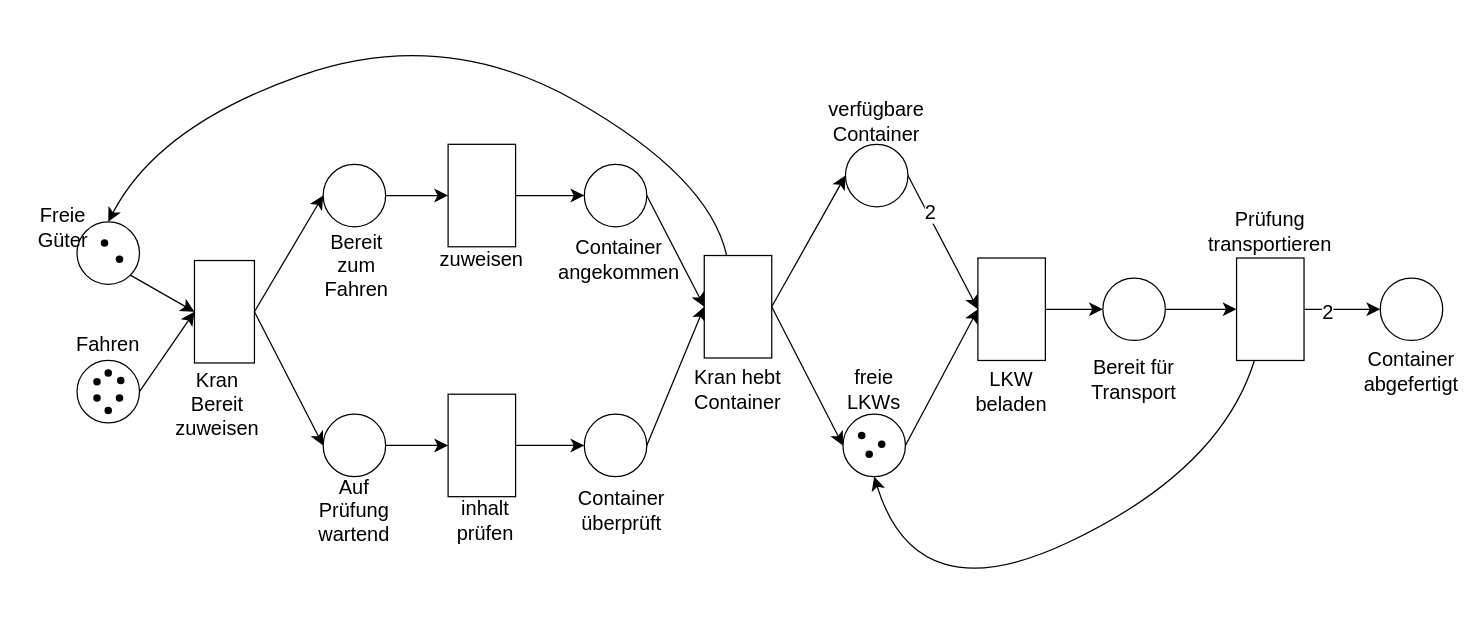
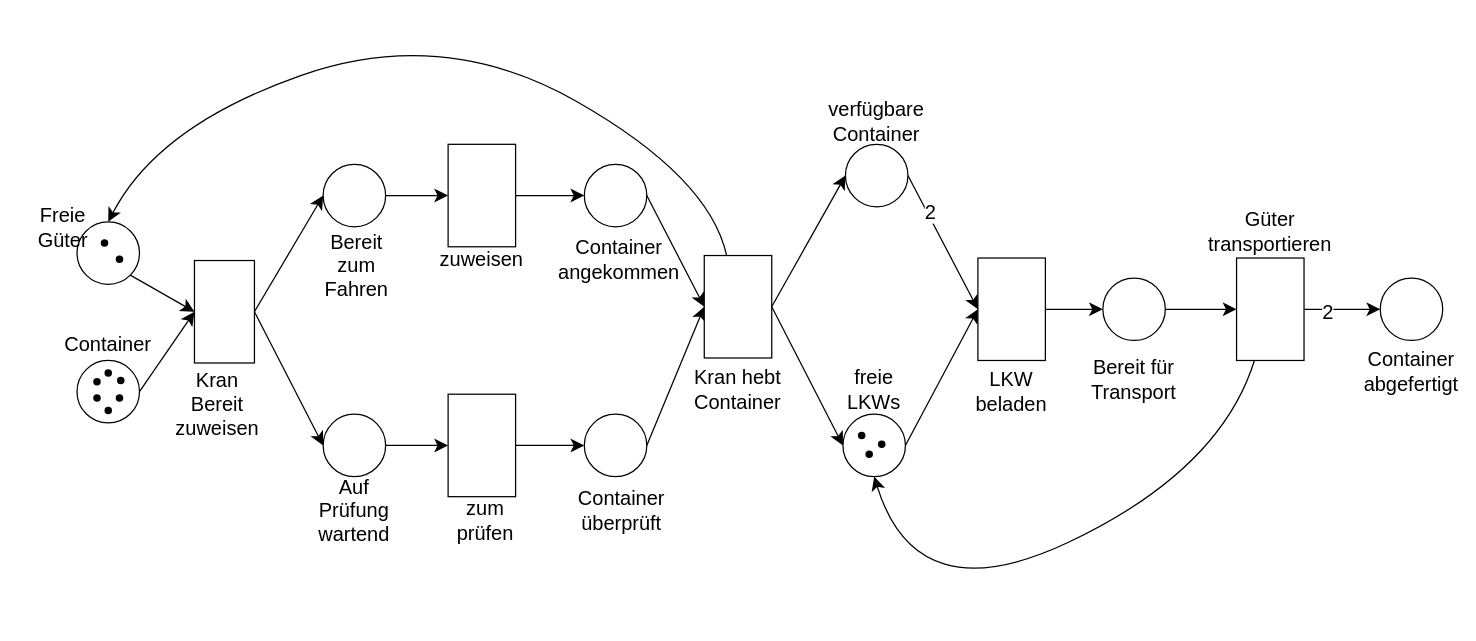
(1271, 232) -> (1271, 232)
(108, 344) -> (108, 344)
(486, 521) -> (486, 521)
